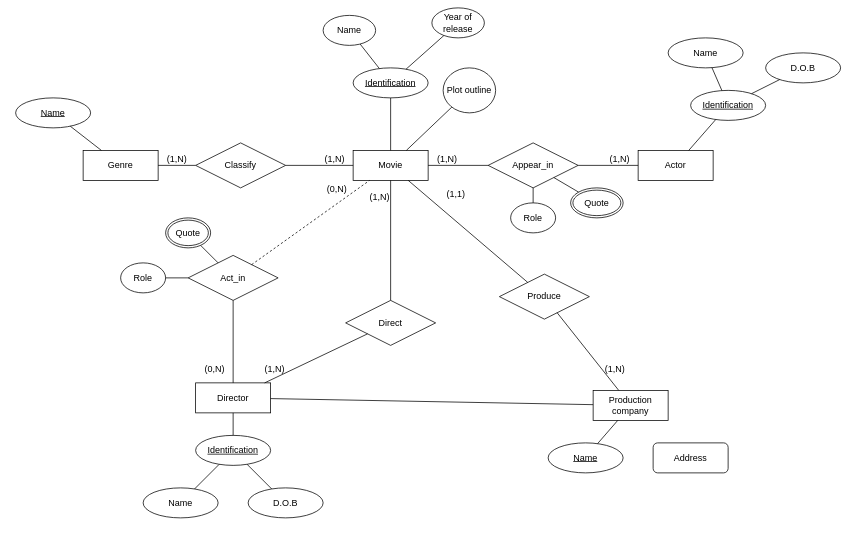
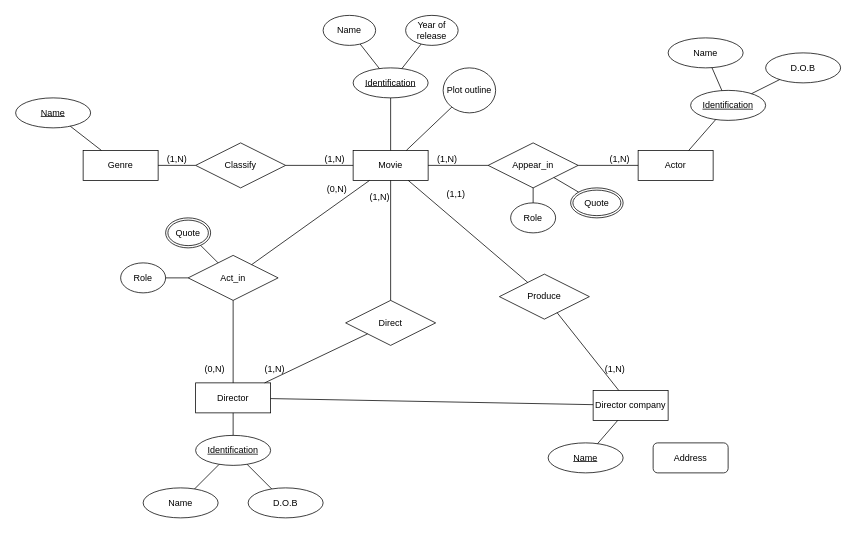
(458, 23) -> (432, 30)
(310, 223) -> (310, 223)
(630, 405) -> (630, 405)
